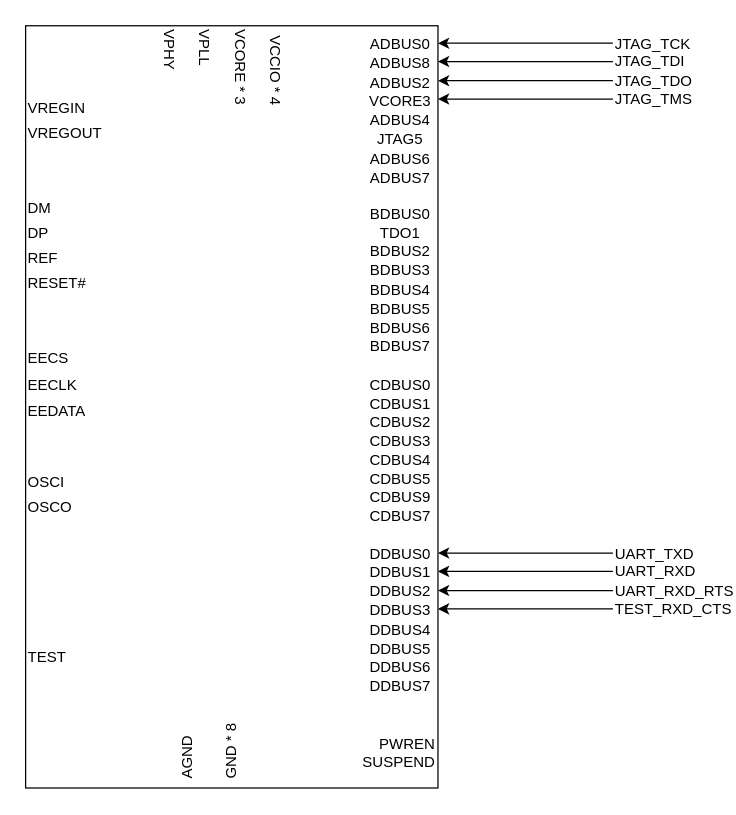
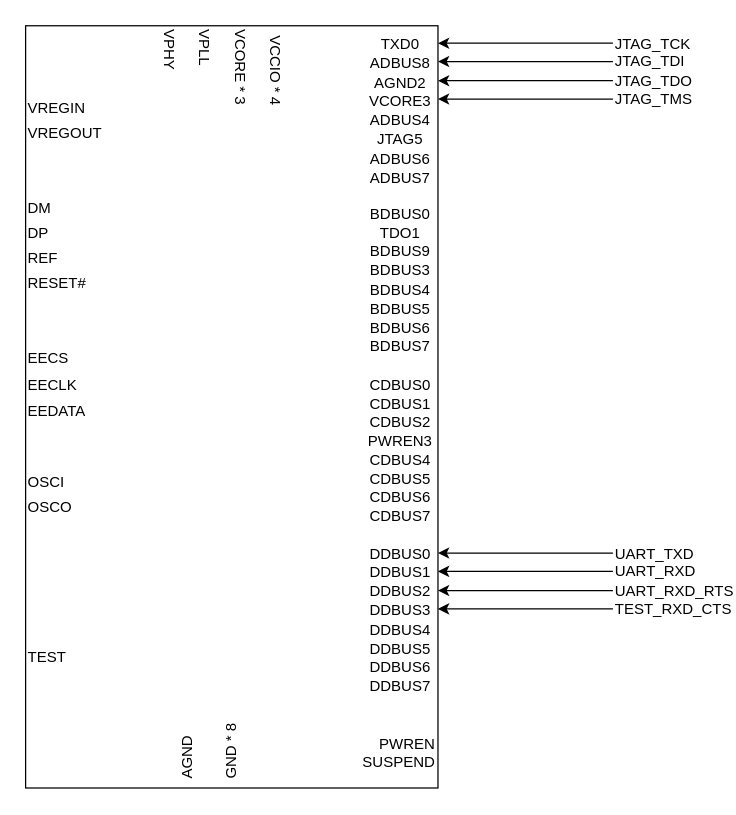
(401, 44) -> (401, 44)
(401, 83) -> (401, 83)
(401, 252) -> (401, 252)
(401, 442) -> (401, 442)
(401, 498) -> (401, 498)
